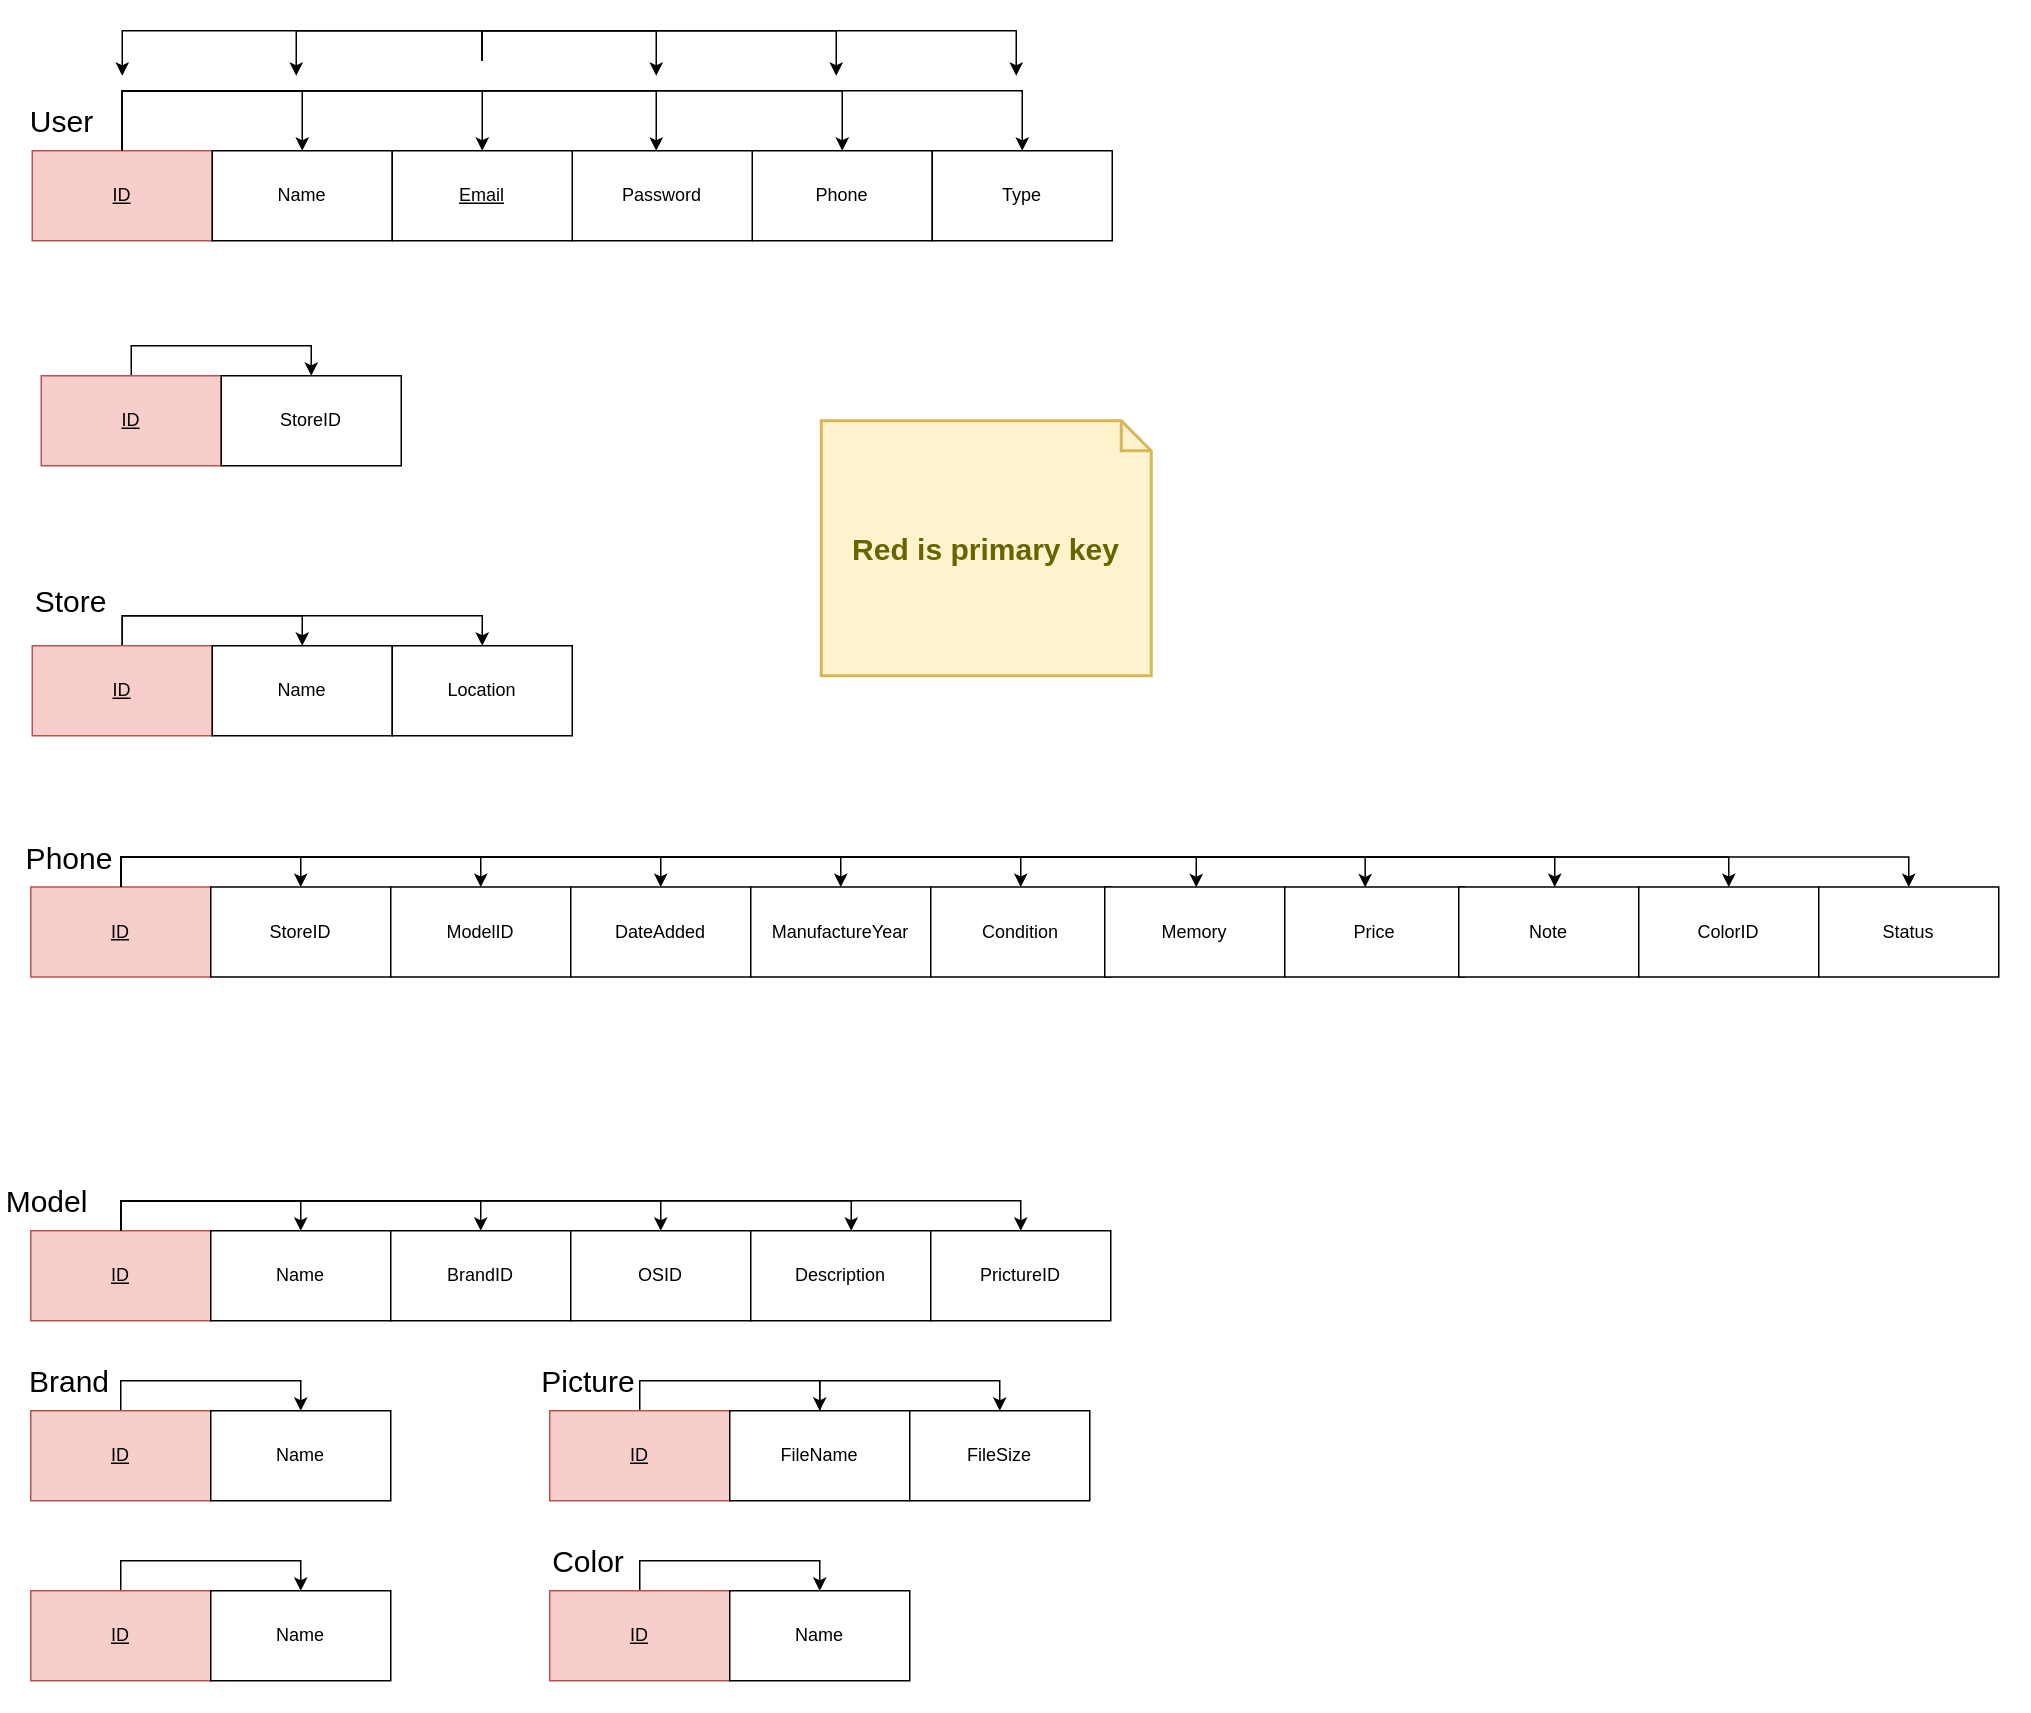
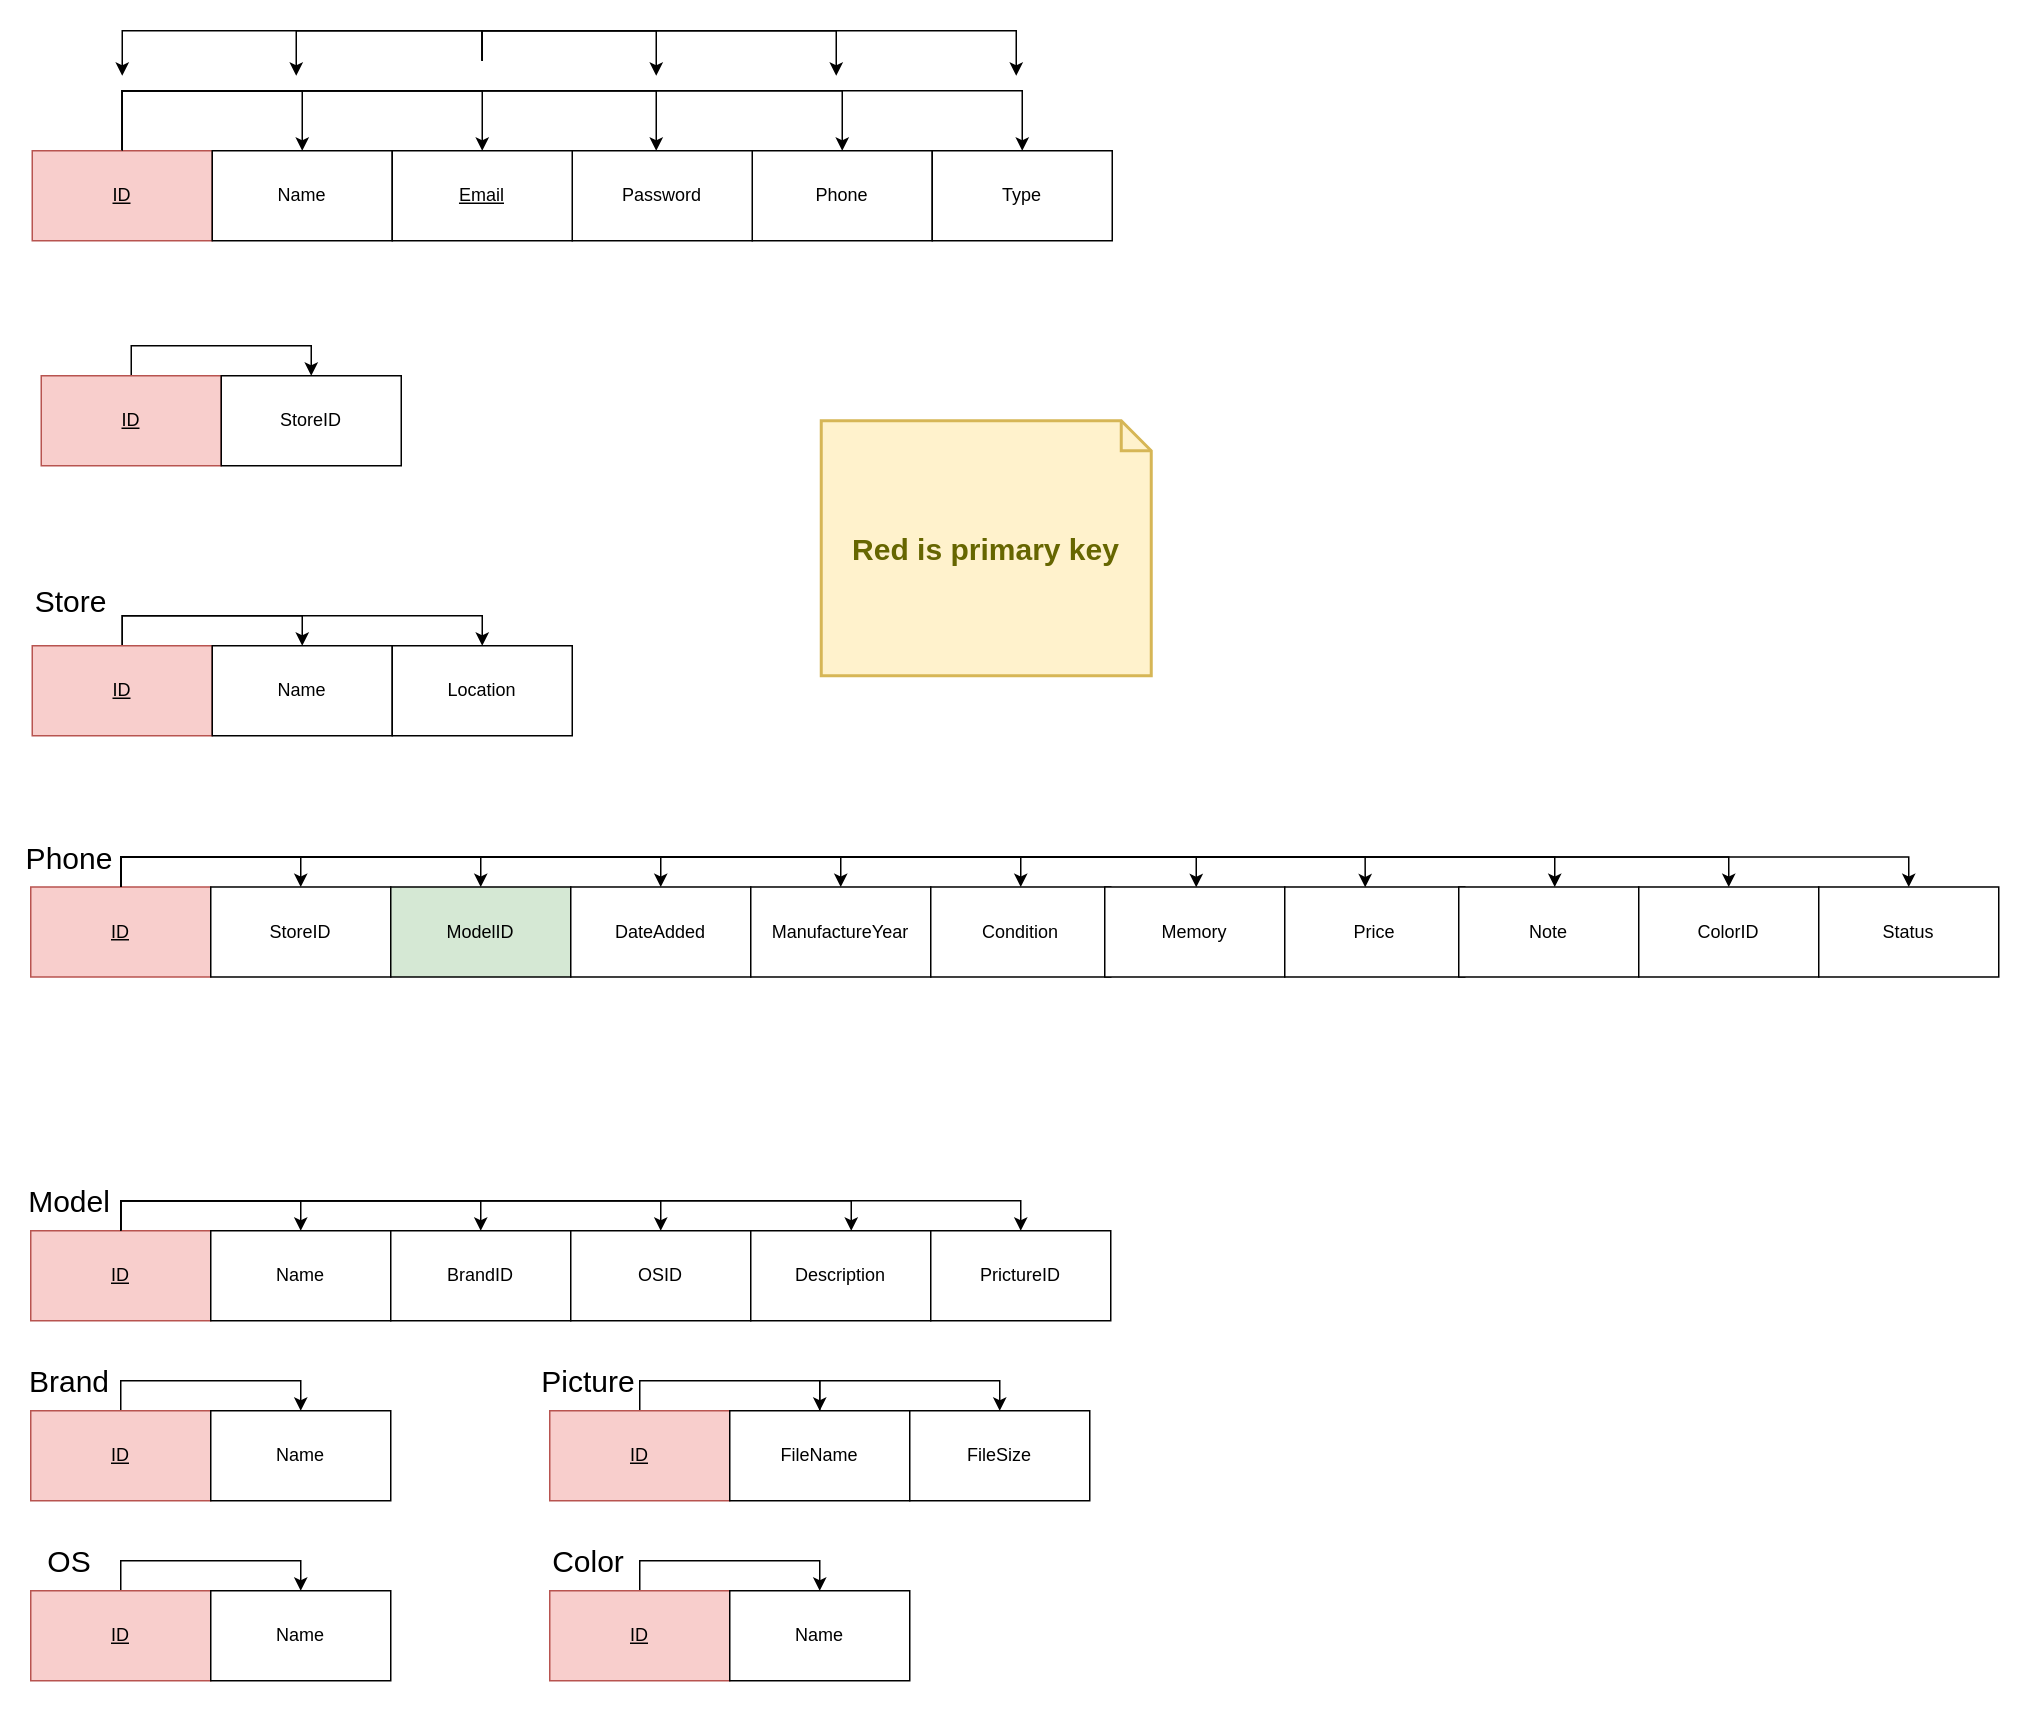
(62, 121) -> none
(481, 932) -> (481, 932)
(47, 1201) -> (70, 1201)
none -> (70, 1561)
